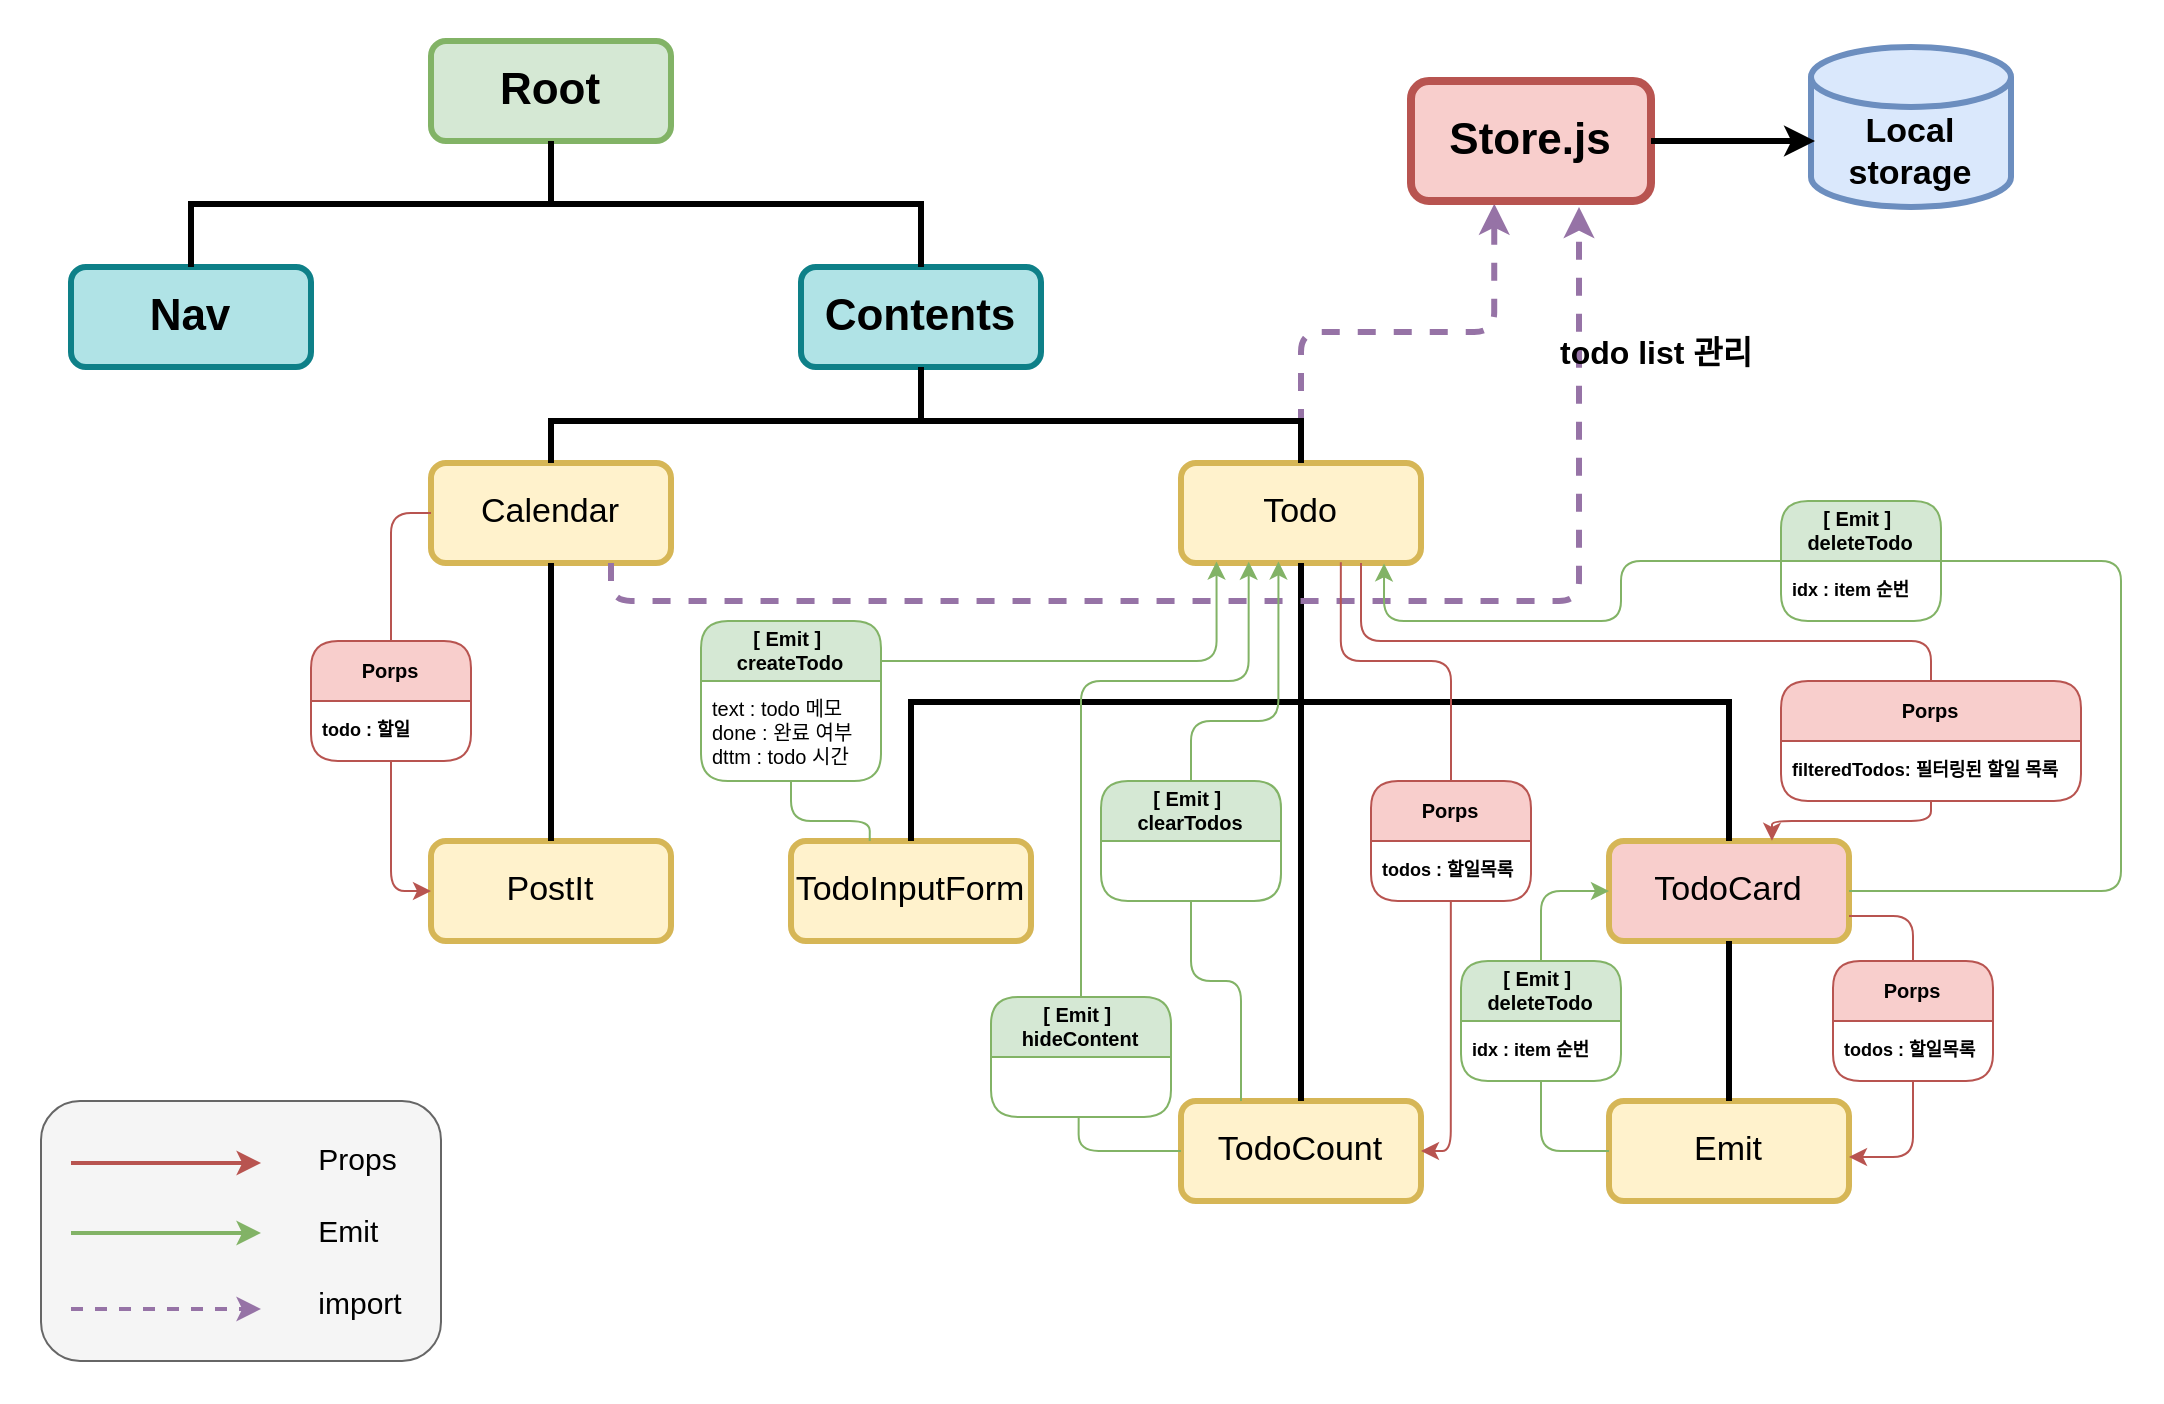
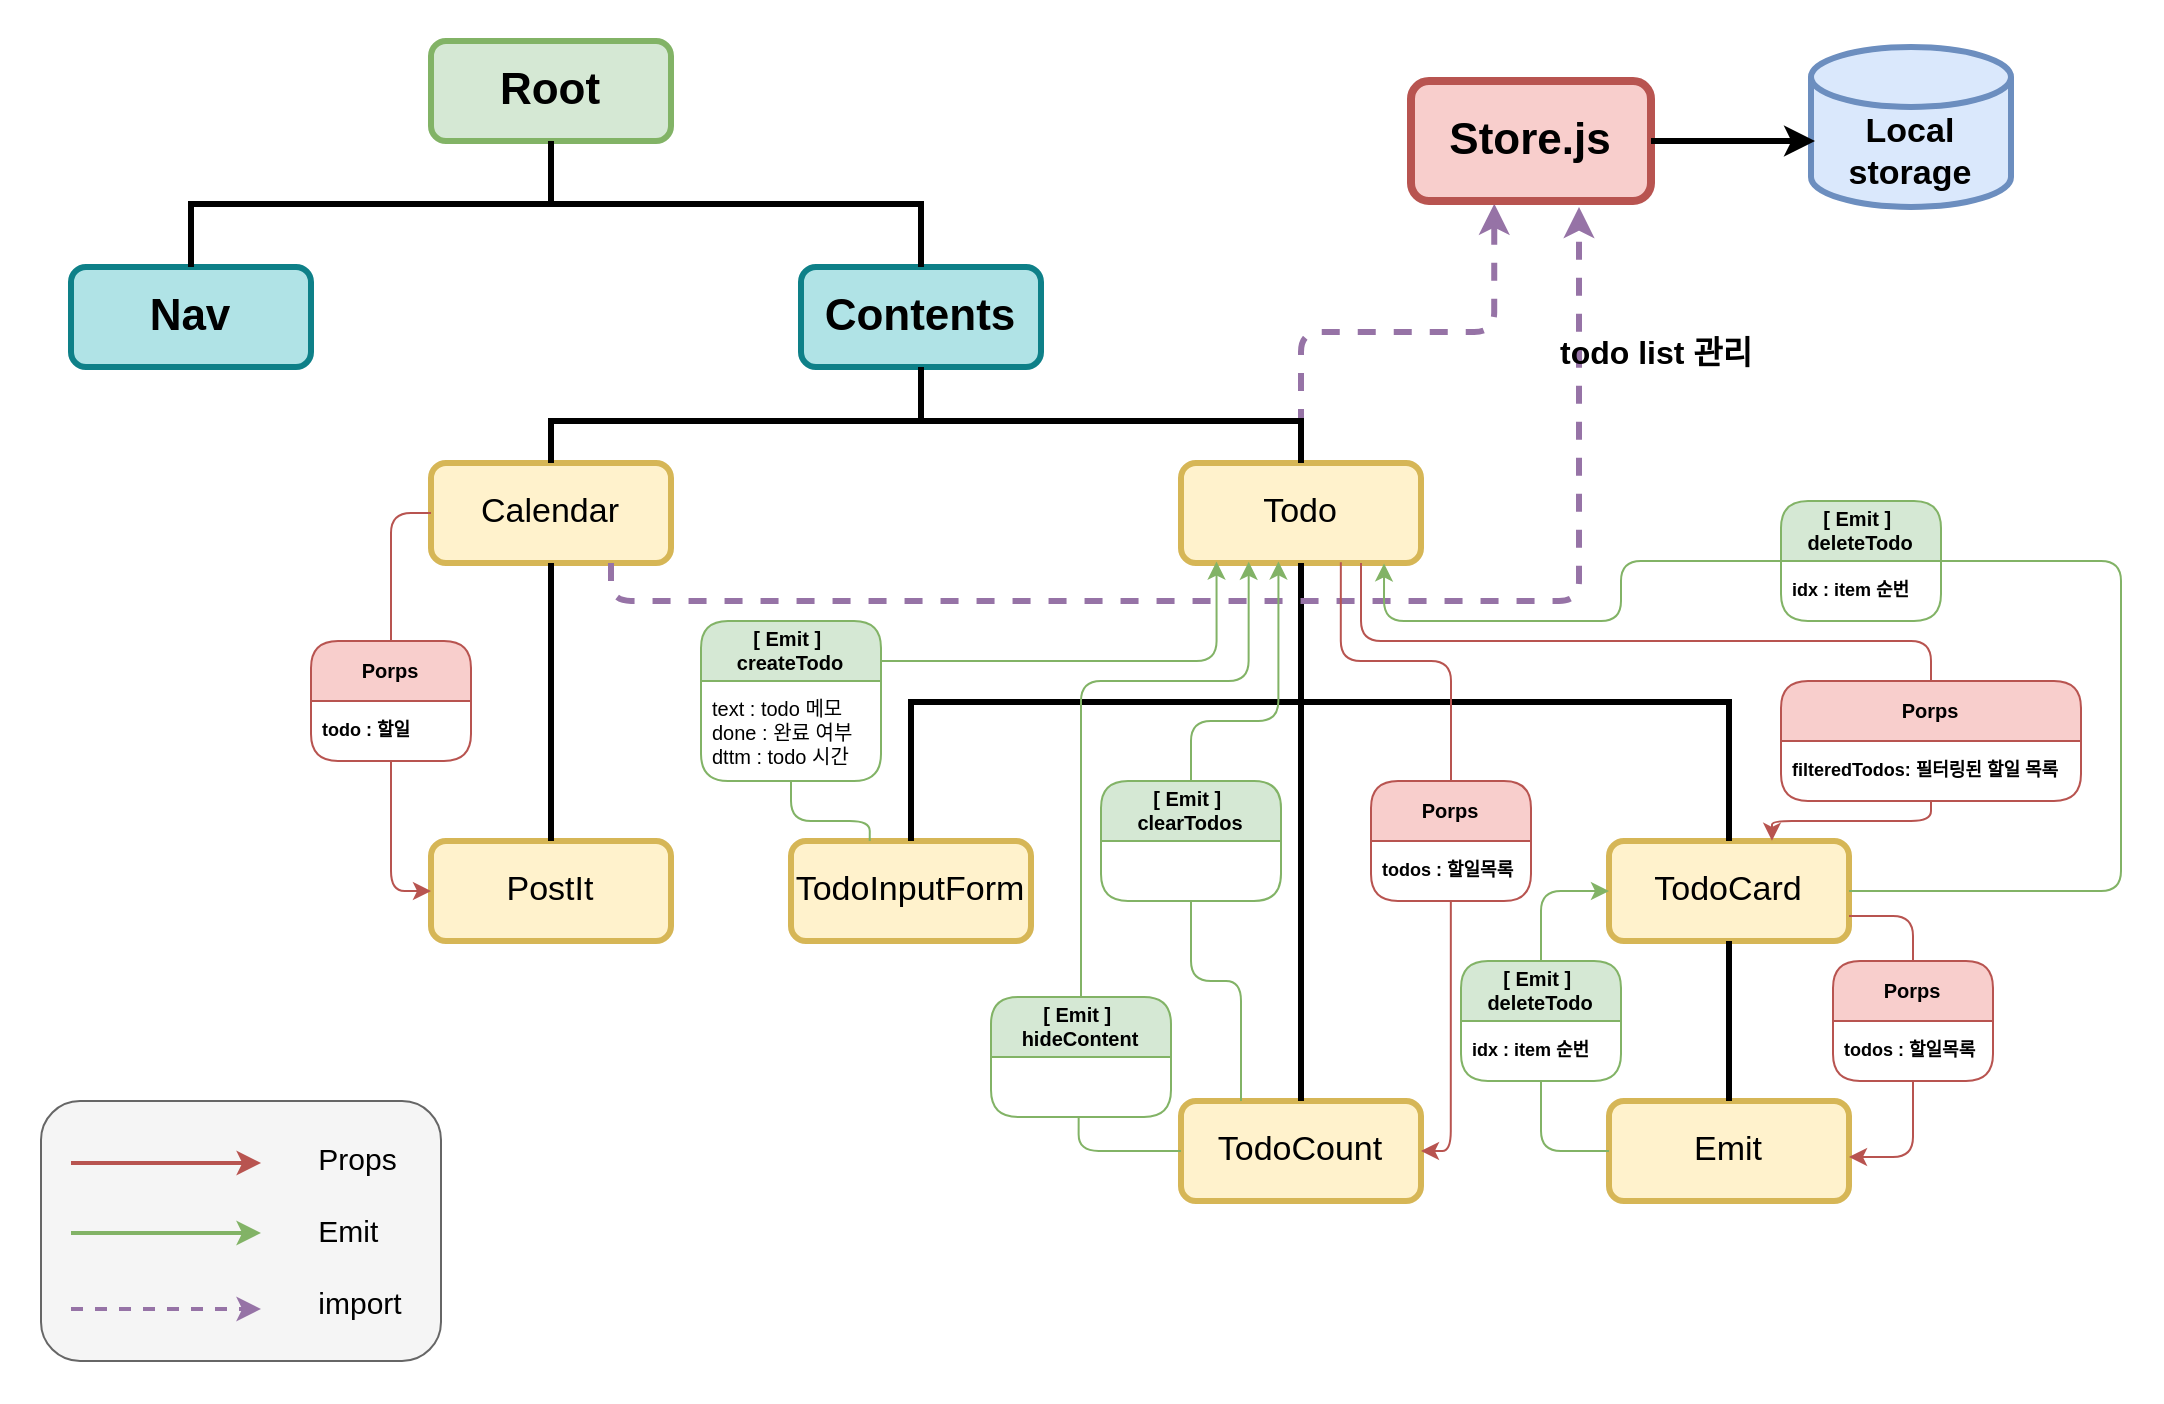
(1729, 891) -> (1729, 891)
